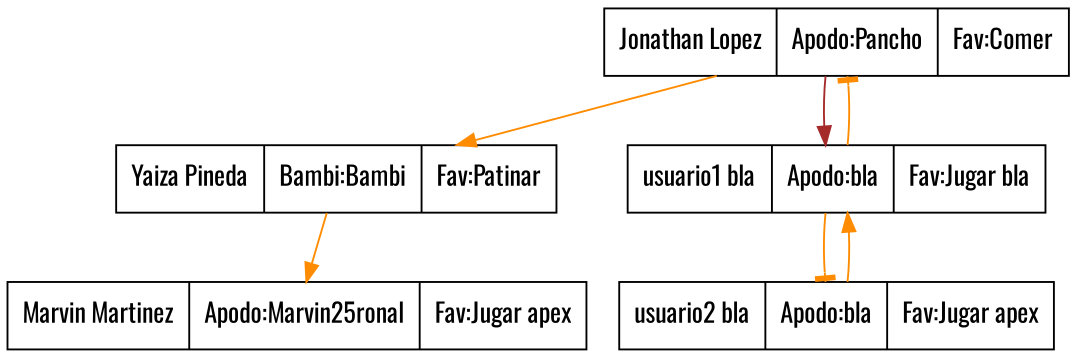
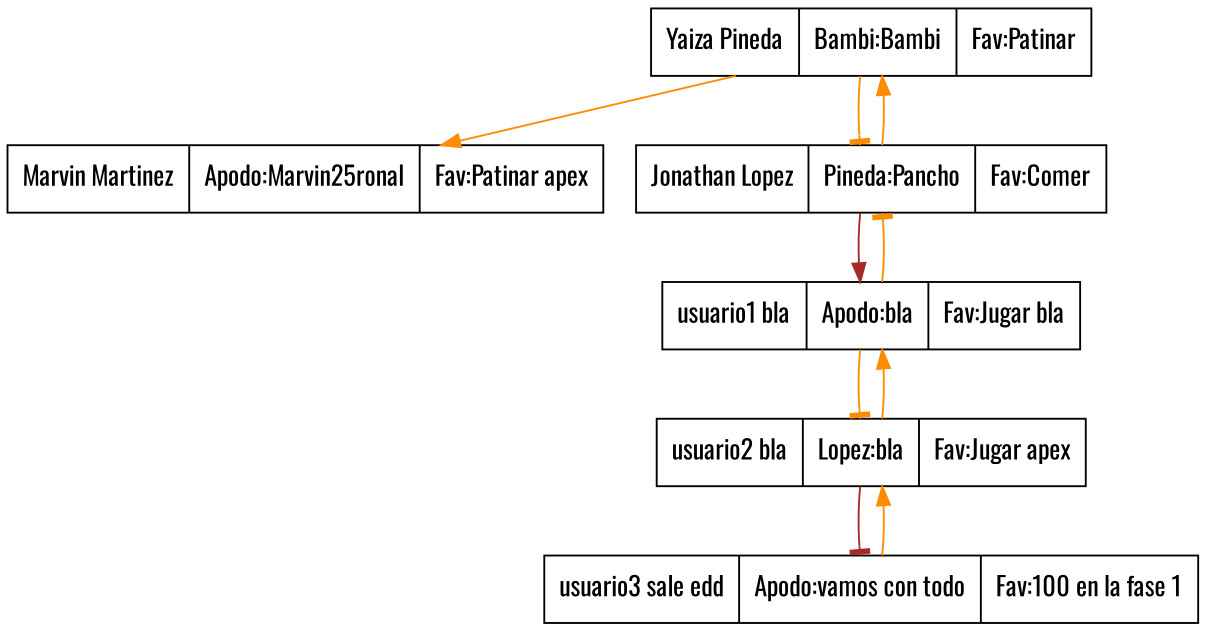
(857, 41) -> (892, 178)
none -> (859, 106)
(503, 315) -> (511, 178)
(826, 315) -> (861, 452)
none -> (871, 589)
